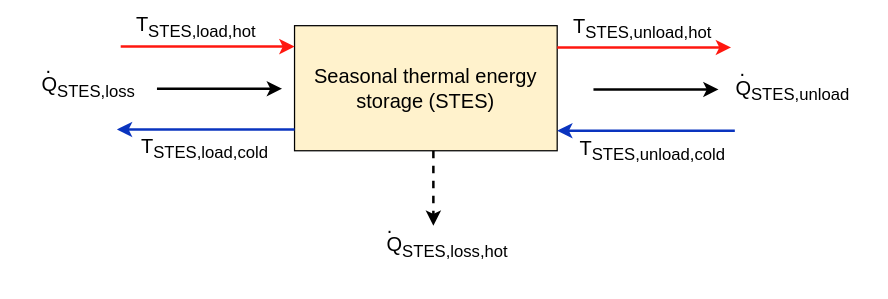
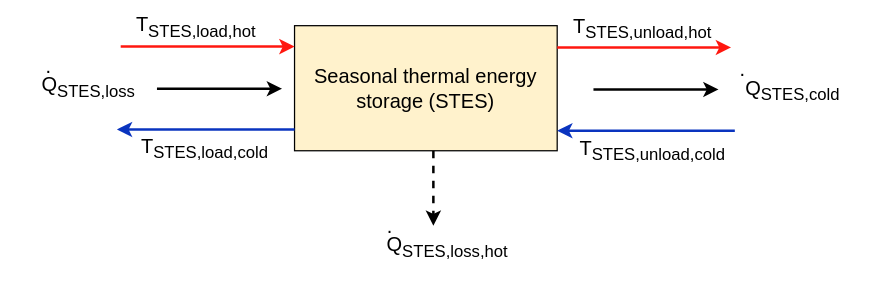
(793, 91) -> (793, 91)
